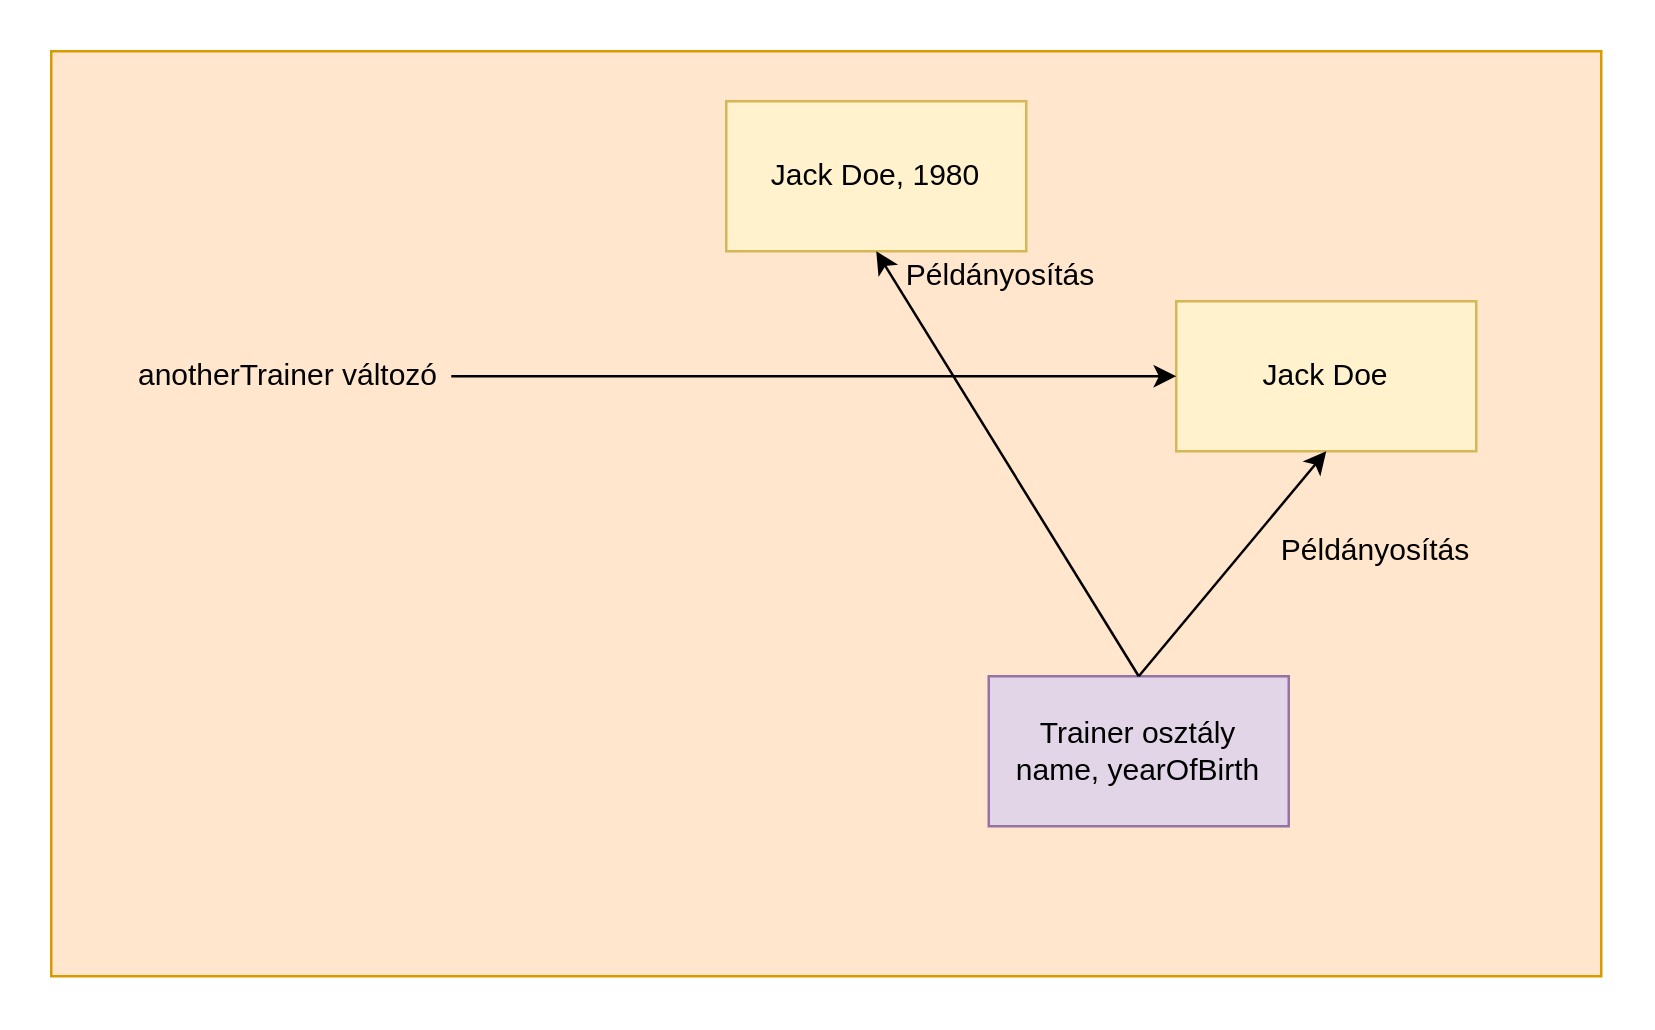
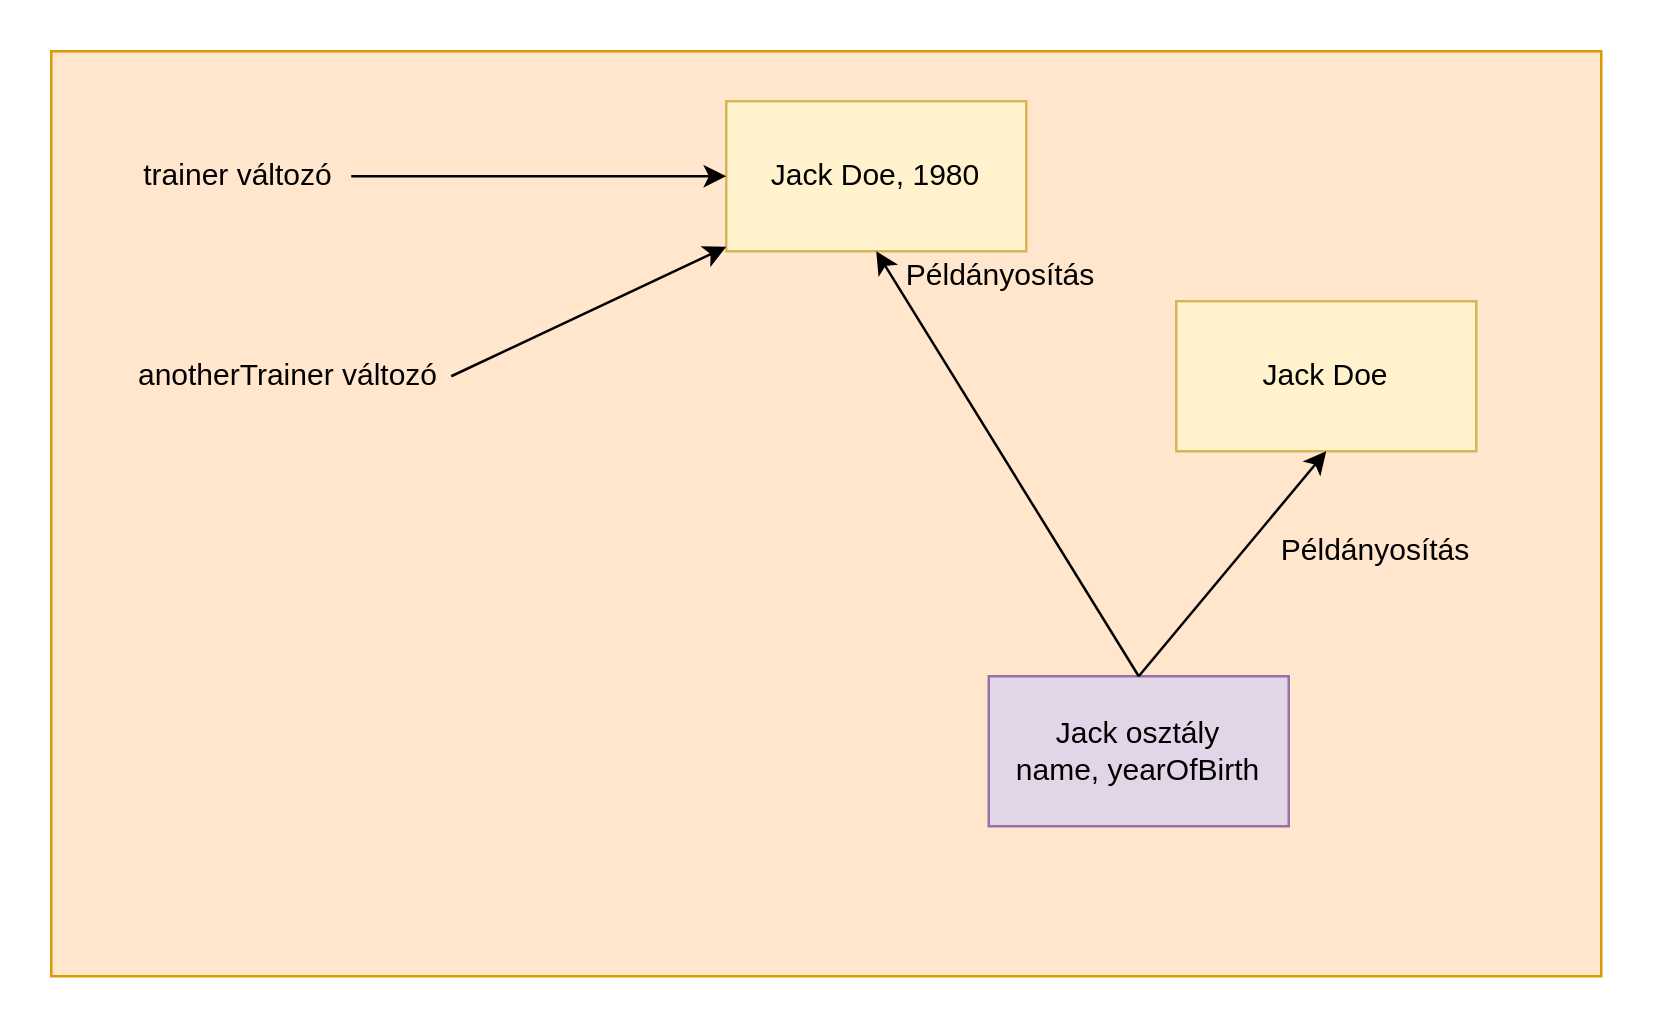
none -> (239, 176)
none -> (530, 176)
(699, 376) -> (582, 315)
(1139, 751) -> (1139, 751)
